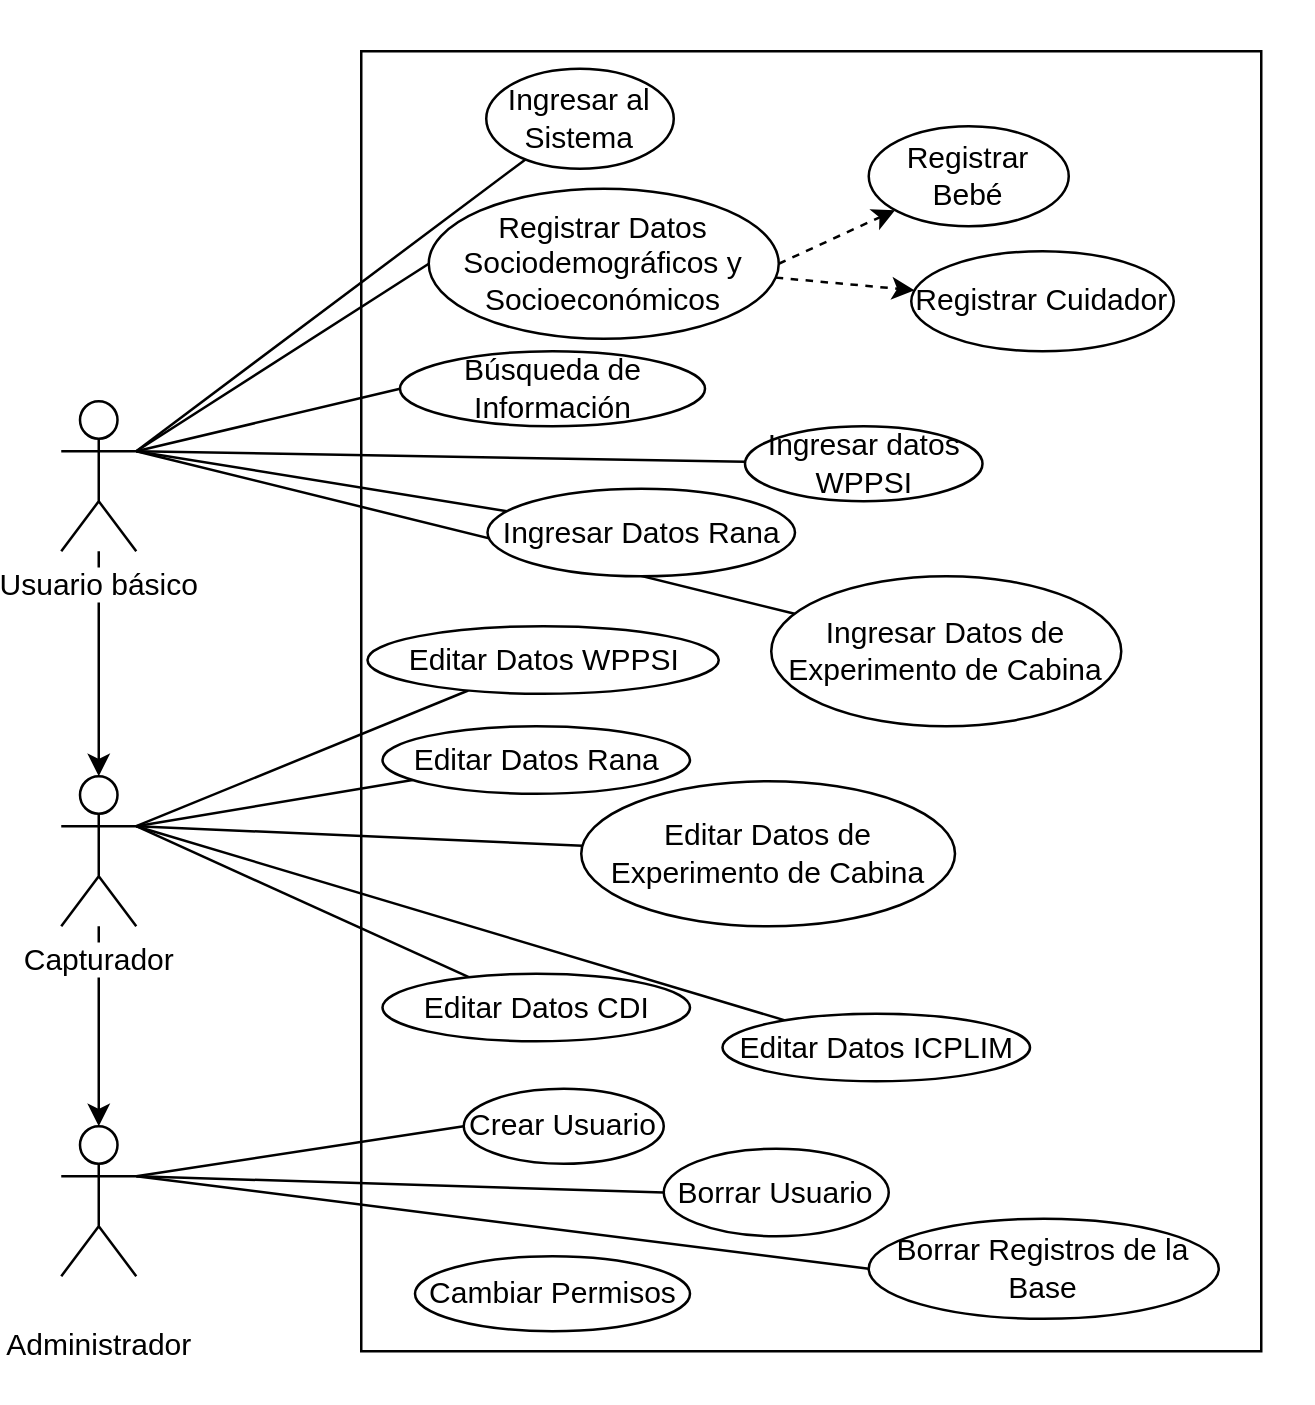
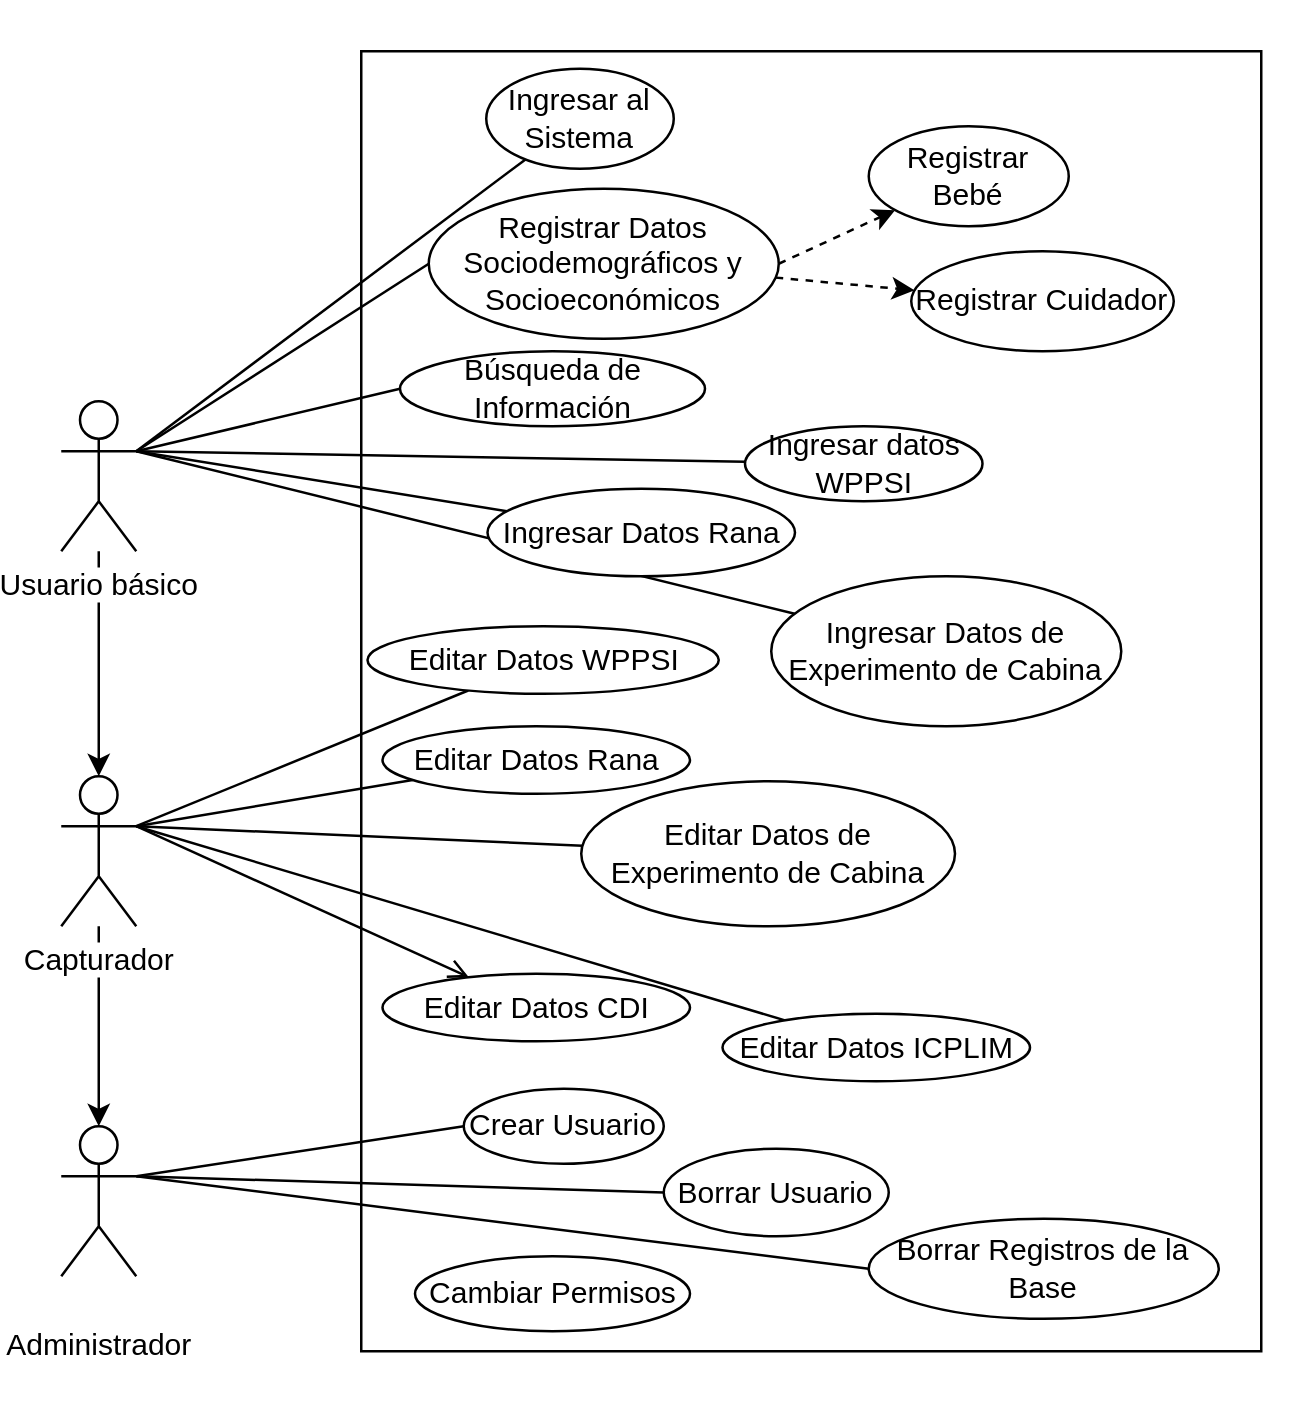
(461, 973) -> (461, 974)
